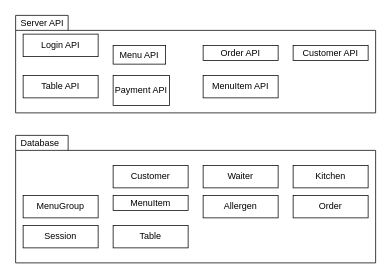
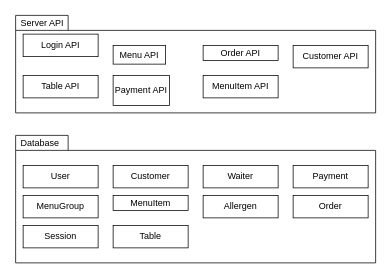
(330, 53) -> (330, 57)
none -> (60, 177)
(330, 177) -> (330, 177)
